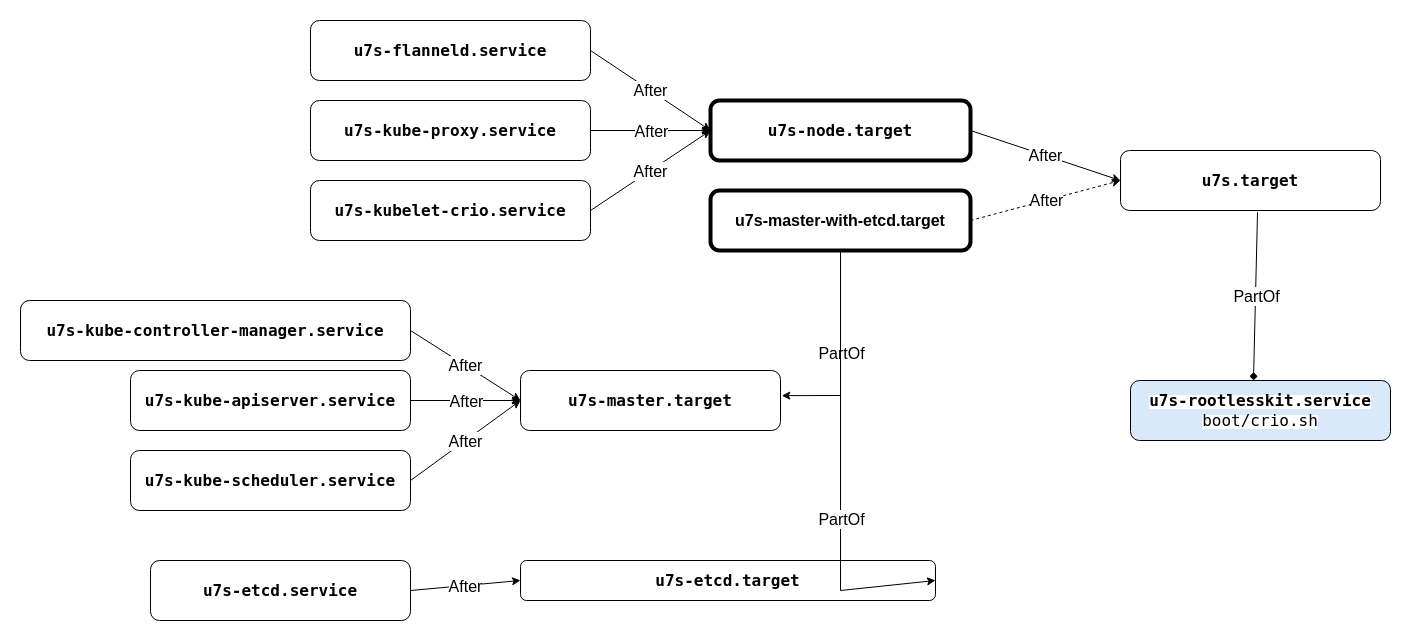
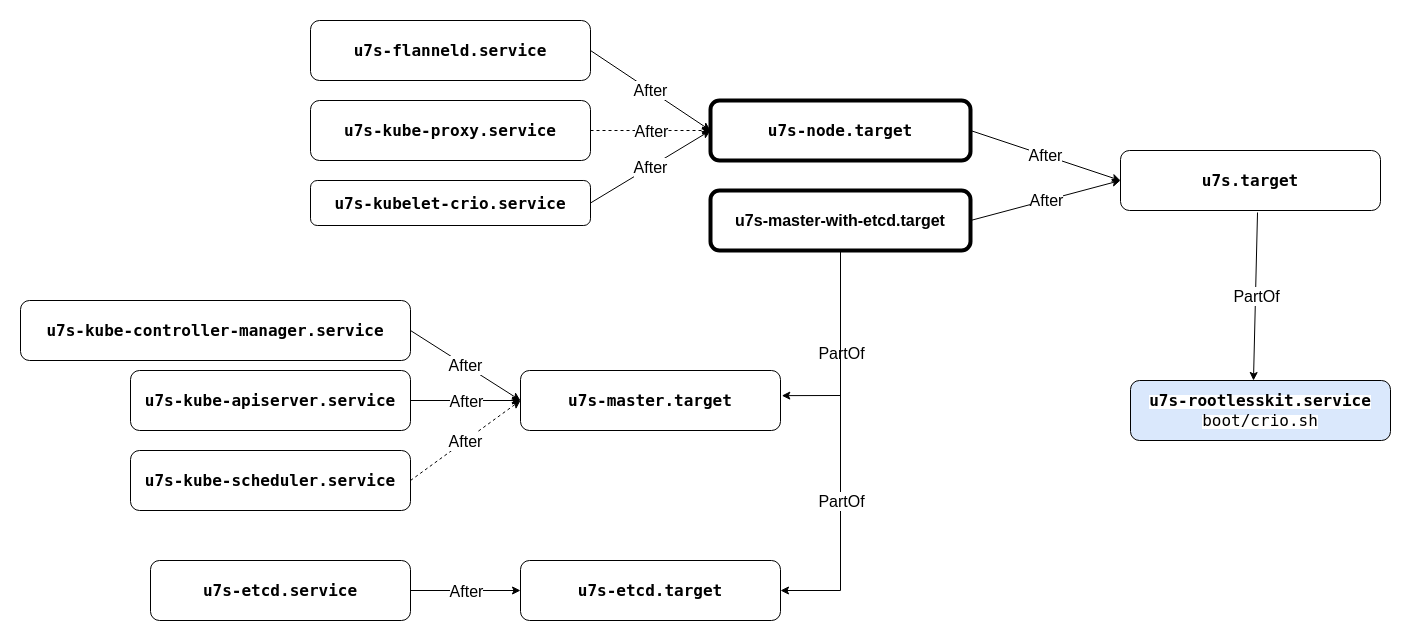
(613, 131) -> (613, 131)
(451, 211) -> (451, 203)
(1001, 212) -> (1001, 212)
(1254, 371) -> (1254, 372)
(431, 466) -> (431, 466)
(728, 581) -> (651, 591)
